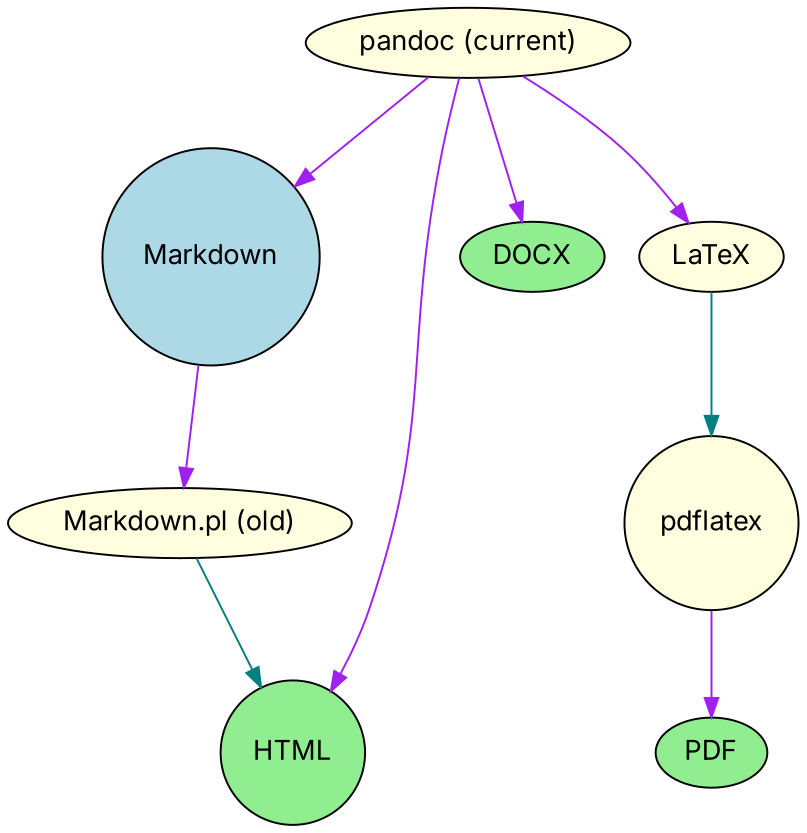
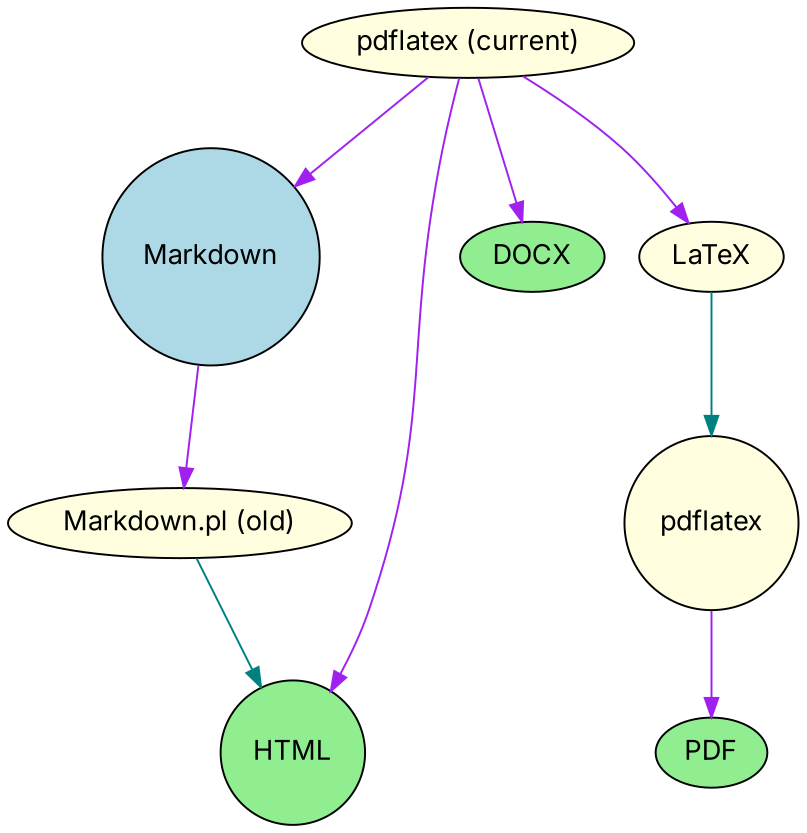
(468, 43) -> (468, 43)
